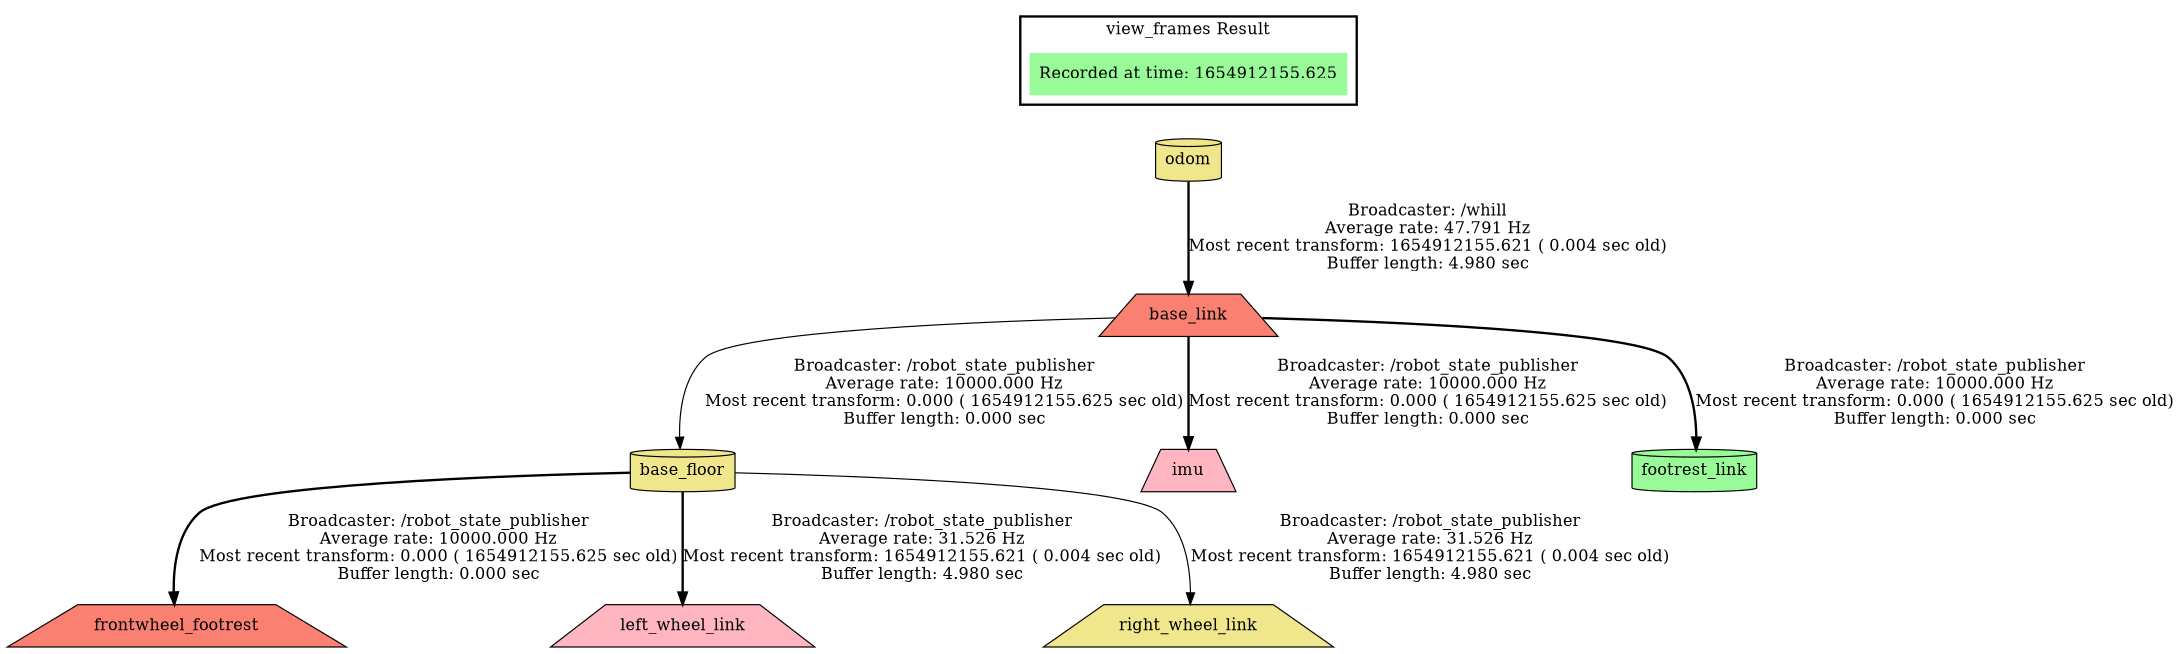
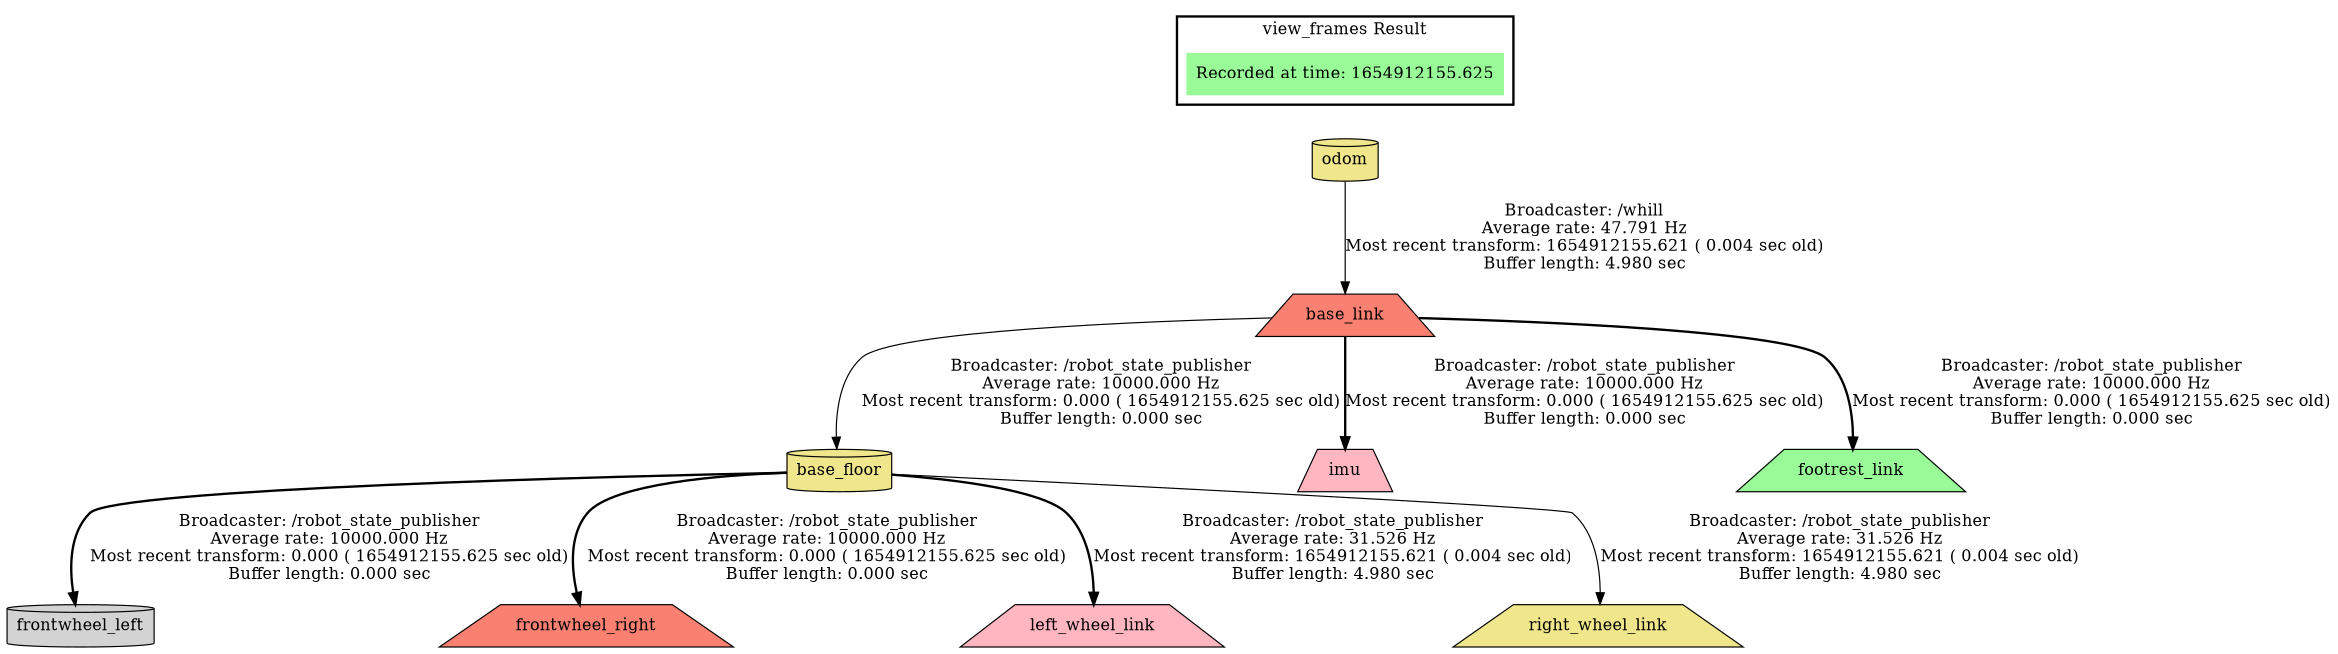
(1189, 232) -> (1345, 232)
(1694, 471) -> (1851, 471)
none -> (81, 626)
(177, 626) -> (586, 626)
